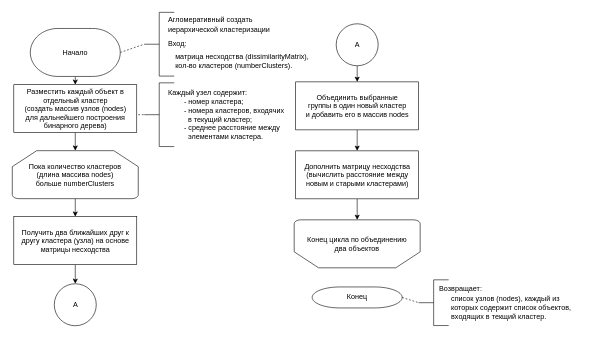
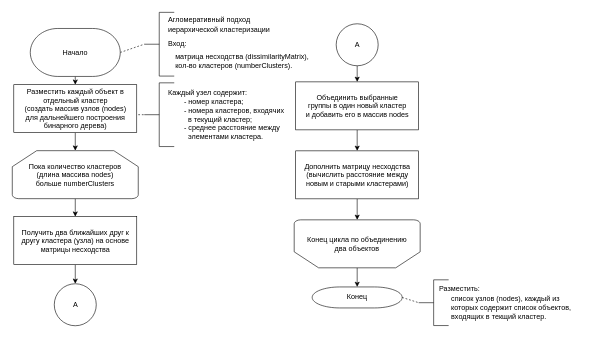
(226, 24) -> (226, 24)
none -> (357, 281)
(461, 289) -> (461, 289)
